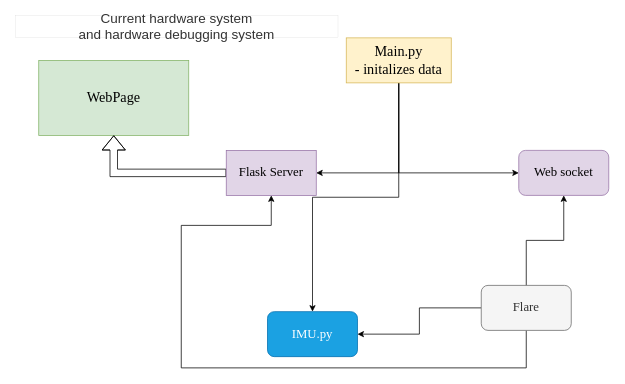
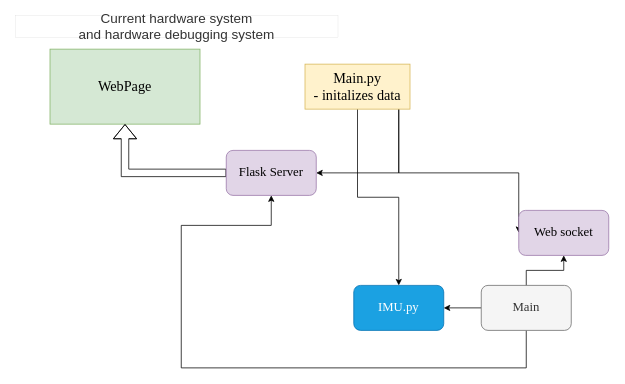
(399, 60) -> (357, 87)
(114, 98) -> (125, 87)
(271, 173) -> (271, 173)
(564, 173) -> (564, 233)
(526, 308) -> (526, 308)
(312, 334) -> (399, 308)
